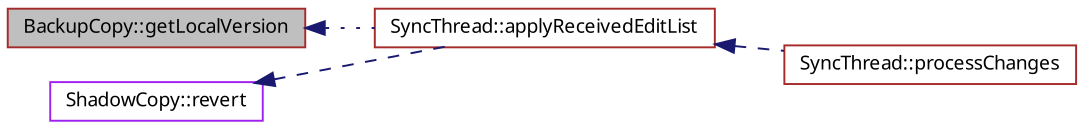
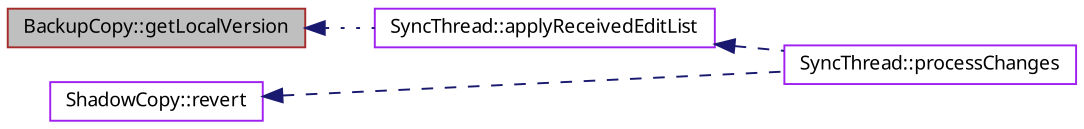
(545, 28) -> (545, 28)
(360, 63) -> (533, 84)
(930, 65) -> (930, 65)
